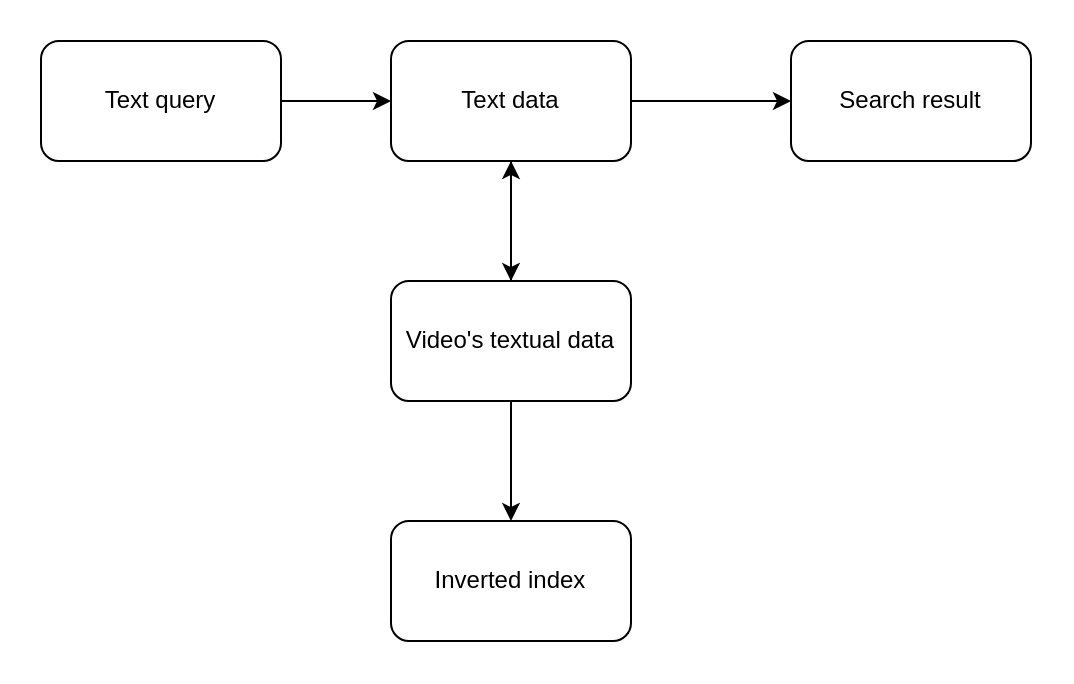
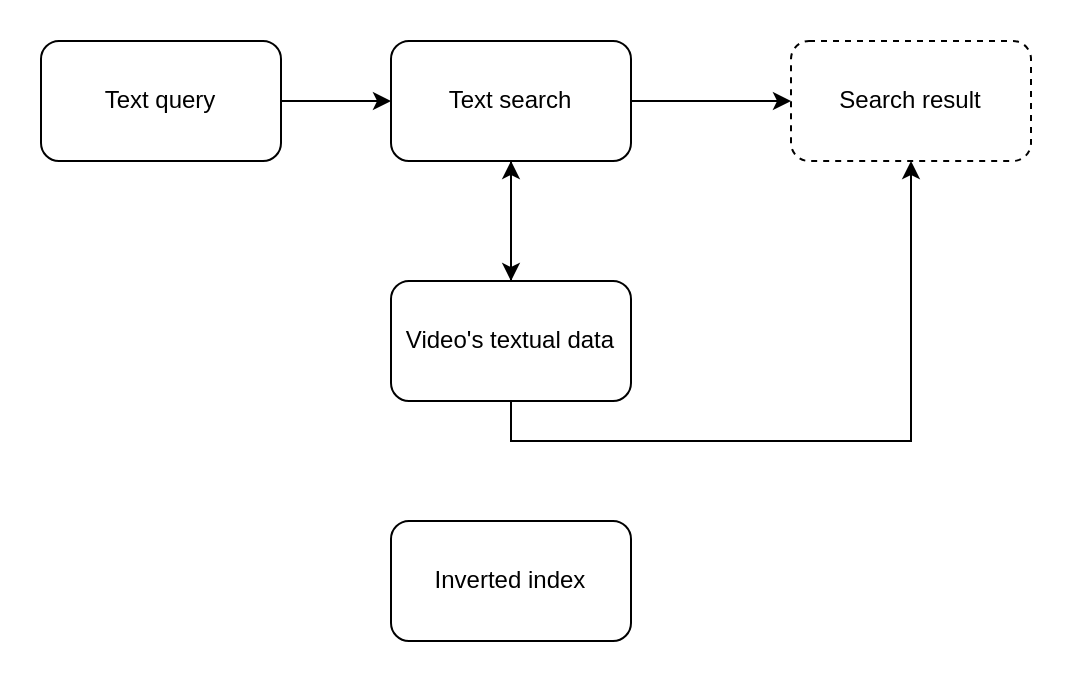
(511, 101) -> (511, 101)
(911, 101) -> (911, 101)
(511, 473) -> (843, 441)
